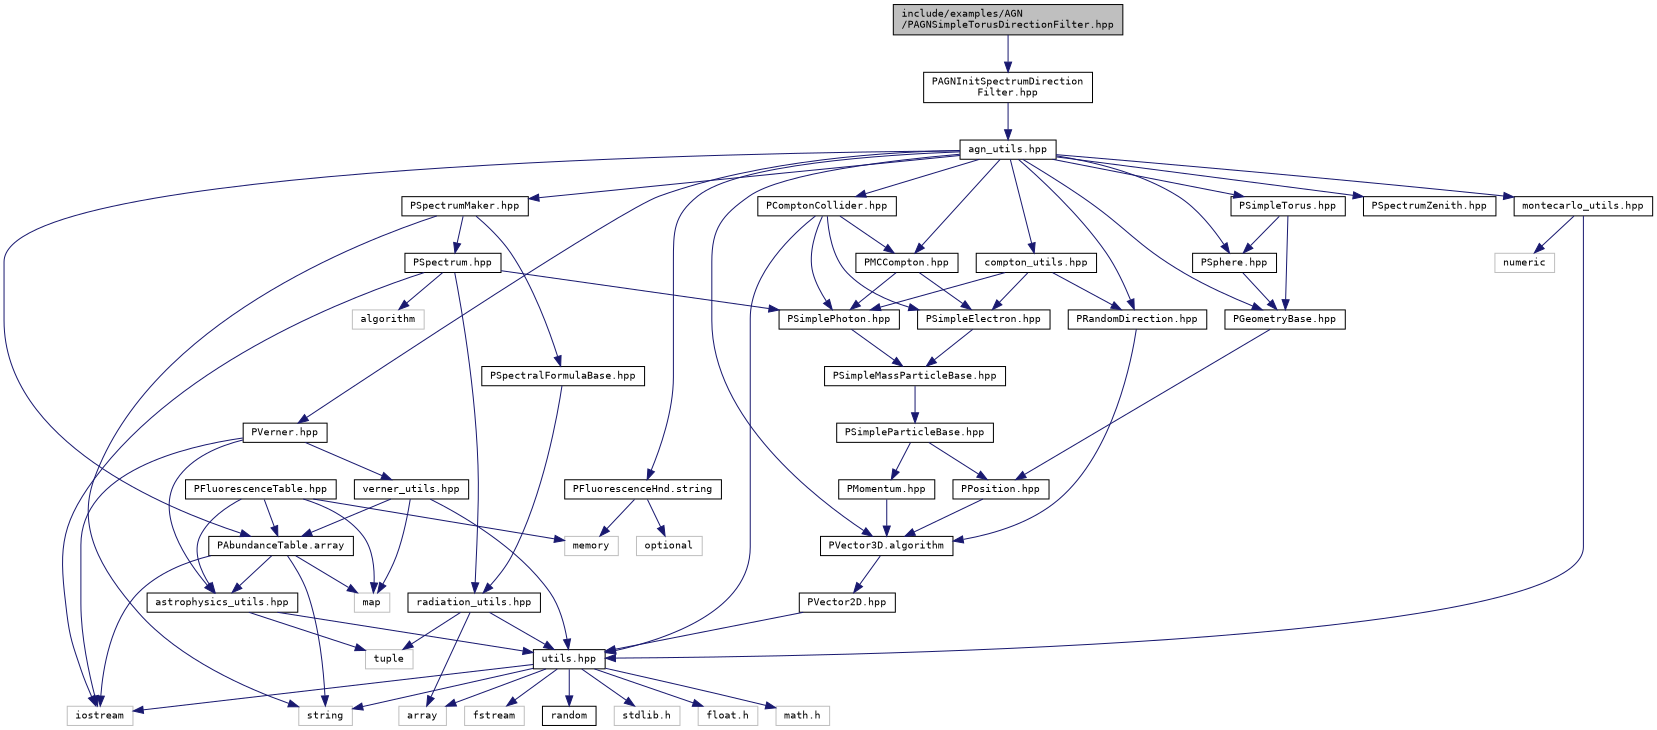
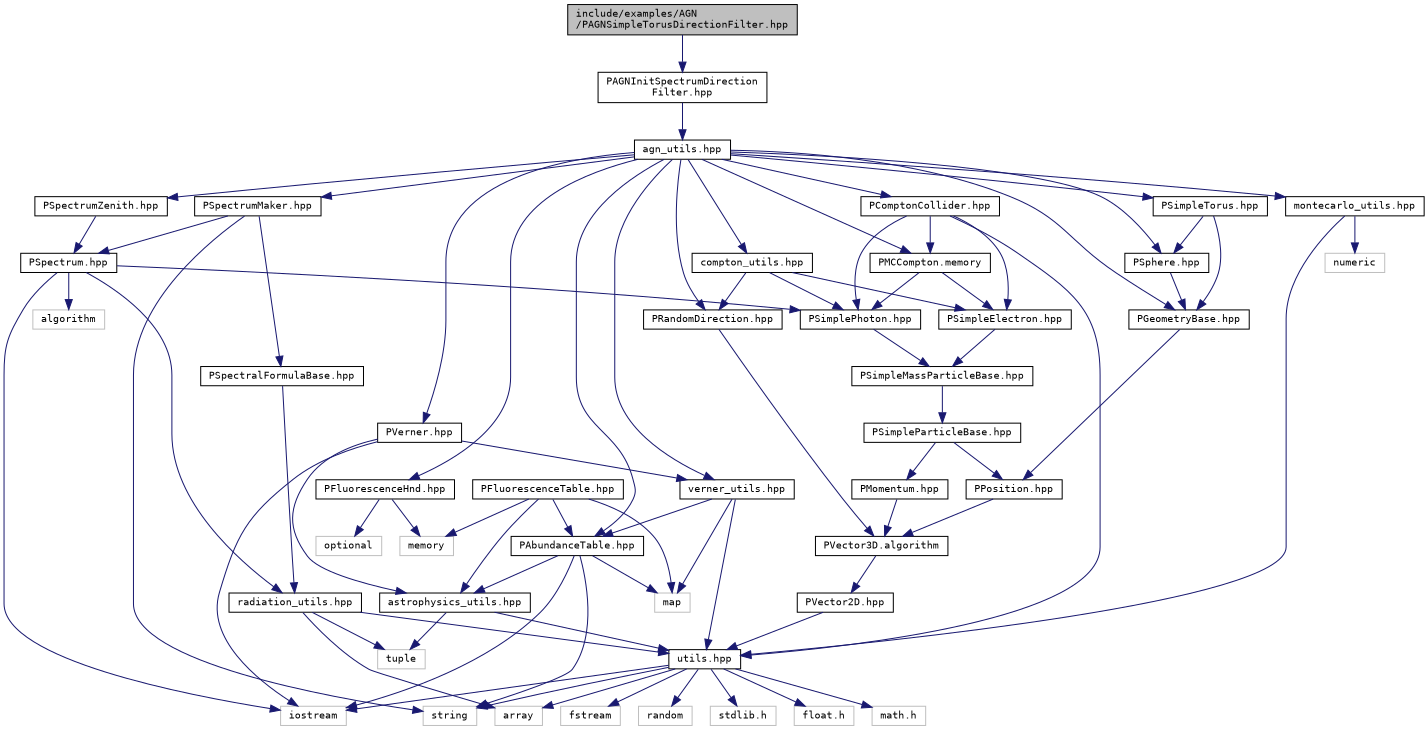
none -> (88, 230)
(907, 263) -> (930, 263)
(712, 278) -> (615, 329)
(643, 489) -> (385, 489)
(281, 546) -> (577, 546)
(569, 716) -> (665, 716)
